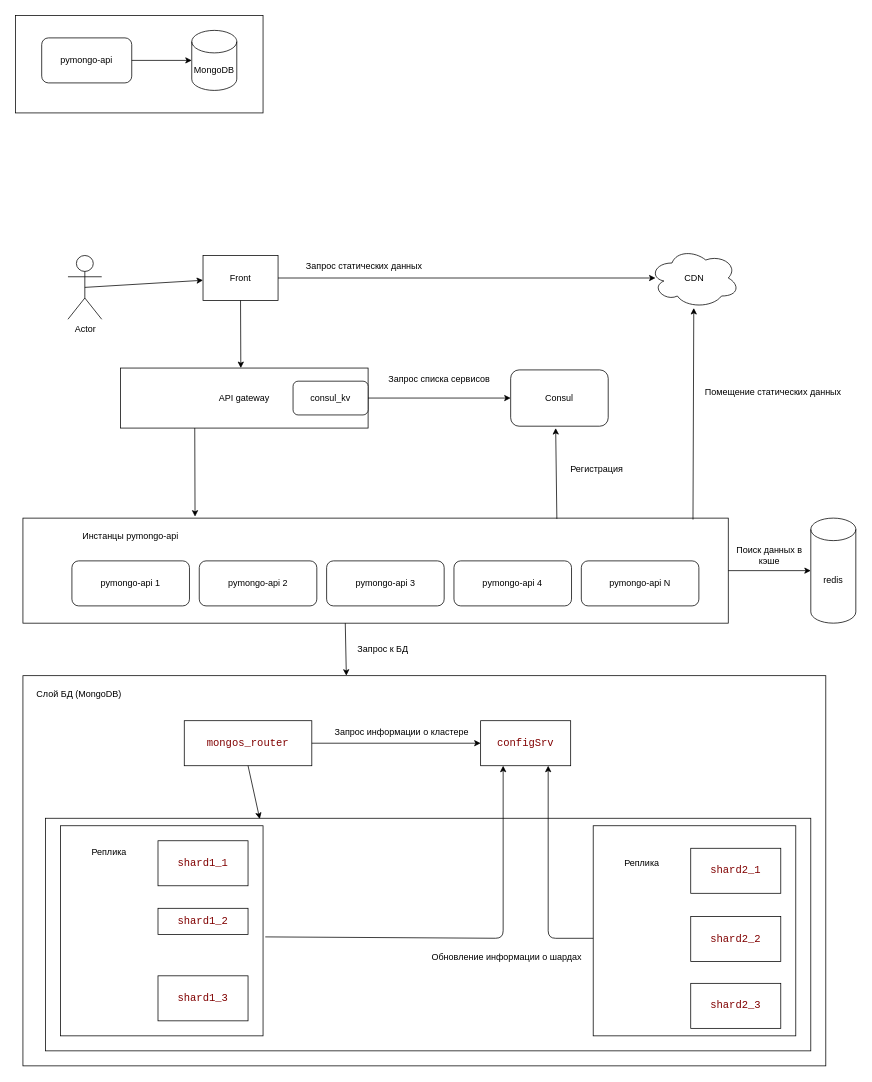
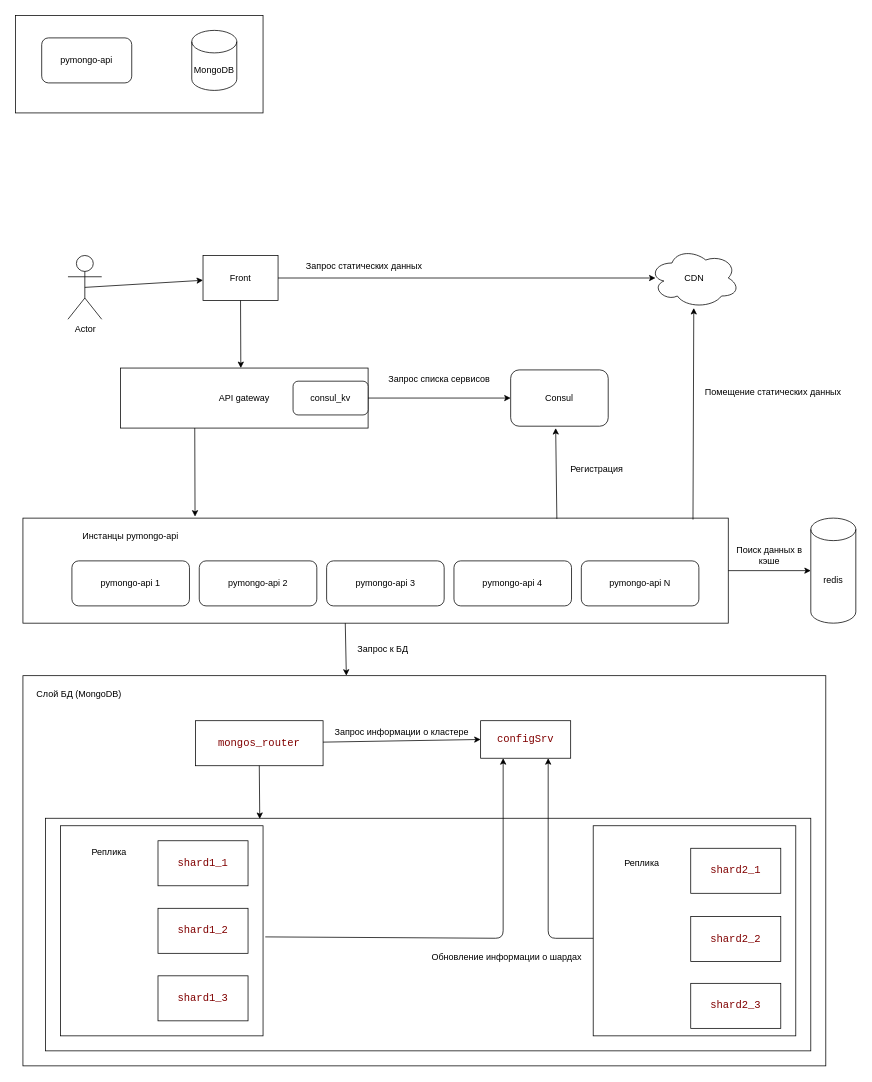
(159, 60) -> none
(248, 743) -> (259, 743)
(525, 743) -> (525, 739)
(203, 921) -> (203, 930)
